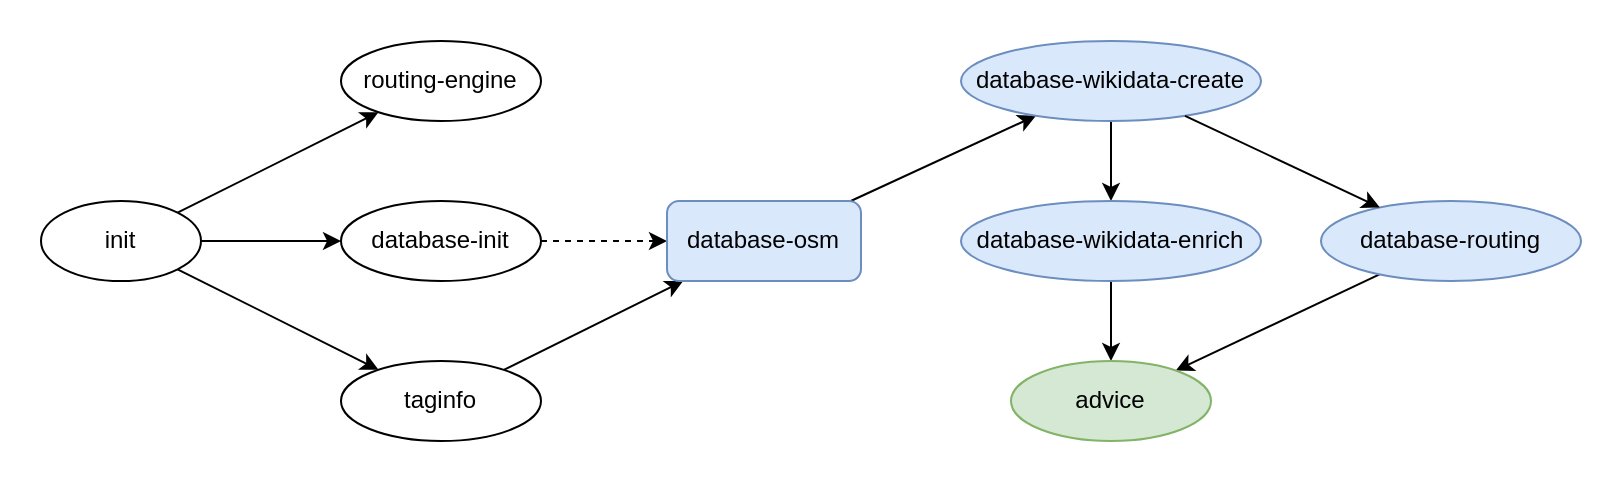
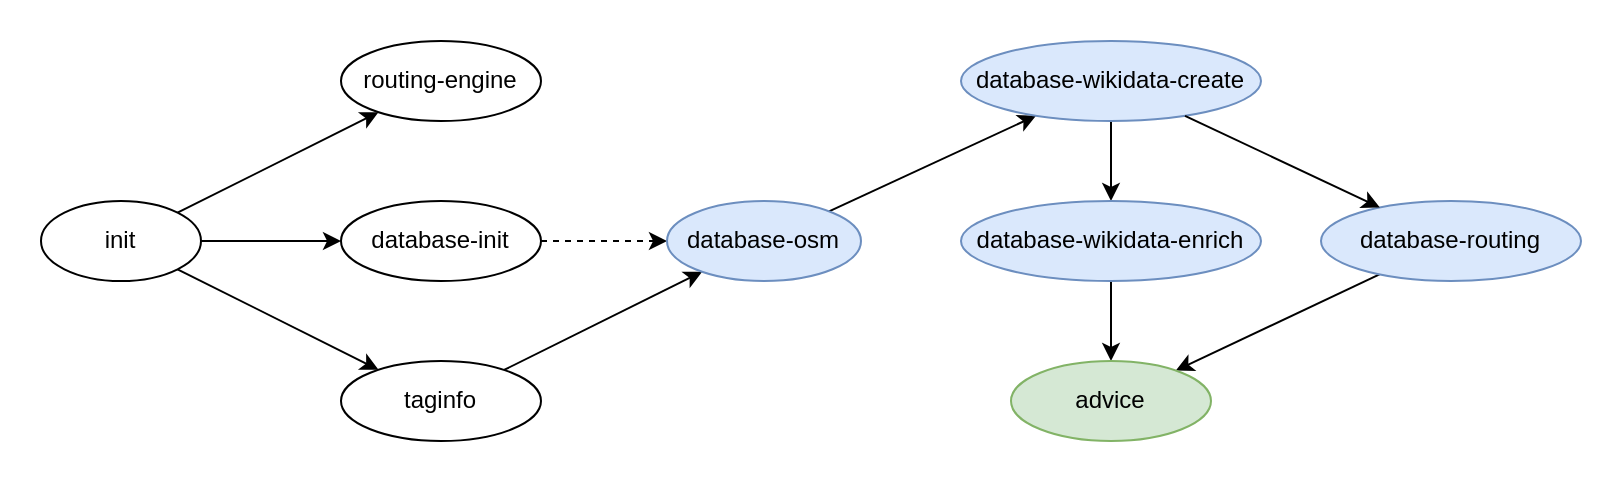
(764, 241) -> (764, 241)
